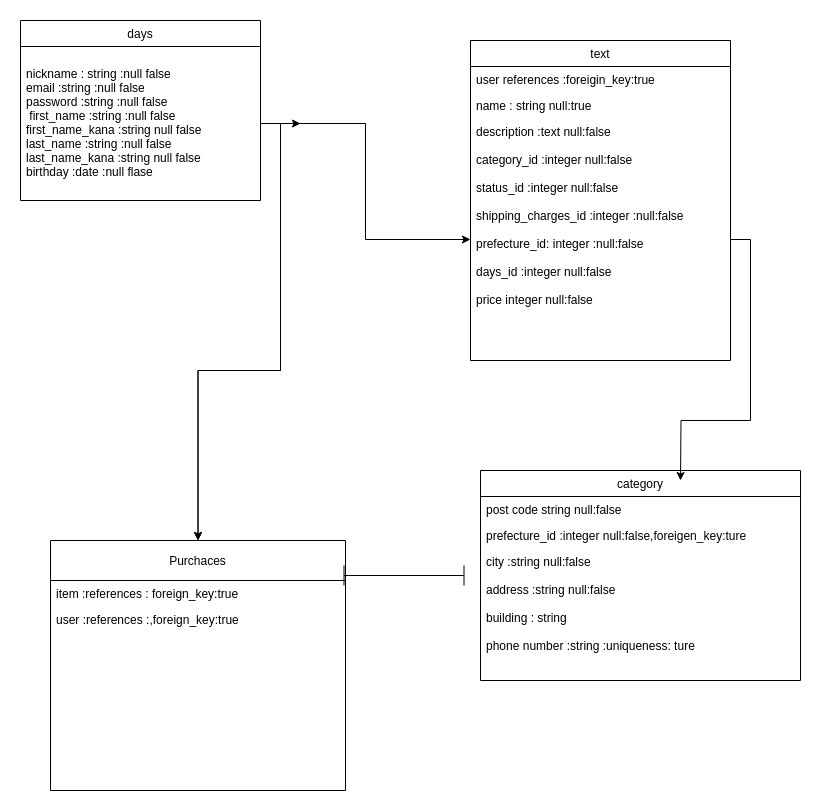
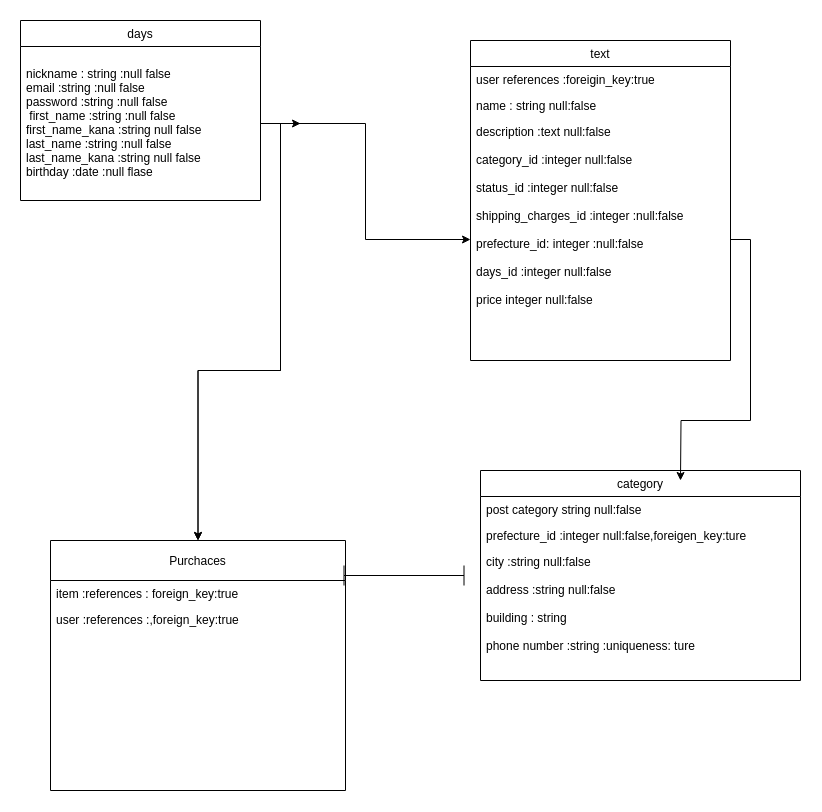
(541, 106) -> (543, 106)
(564, 510) -> (578, 510)
